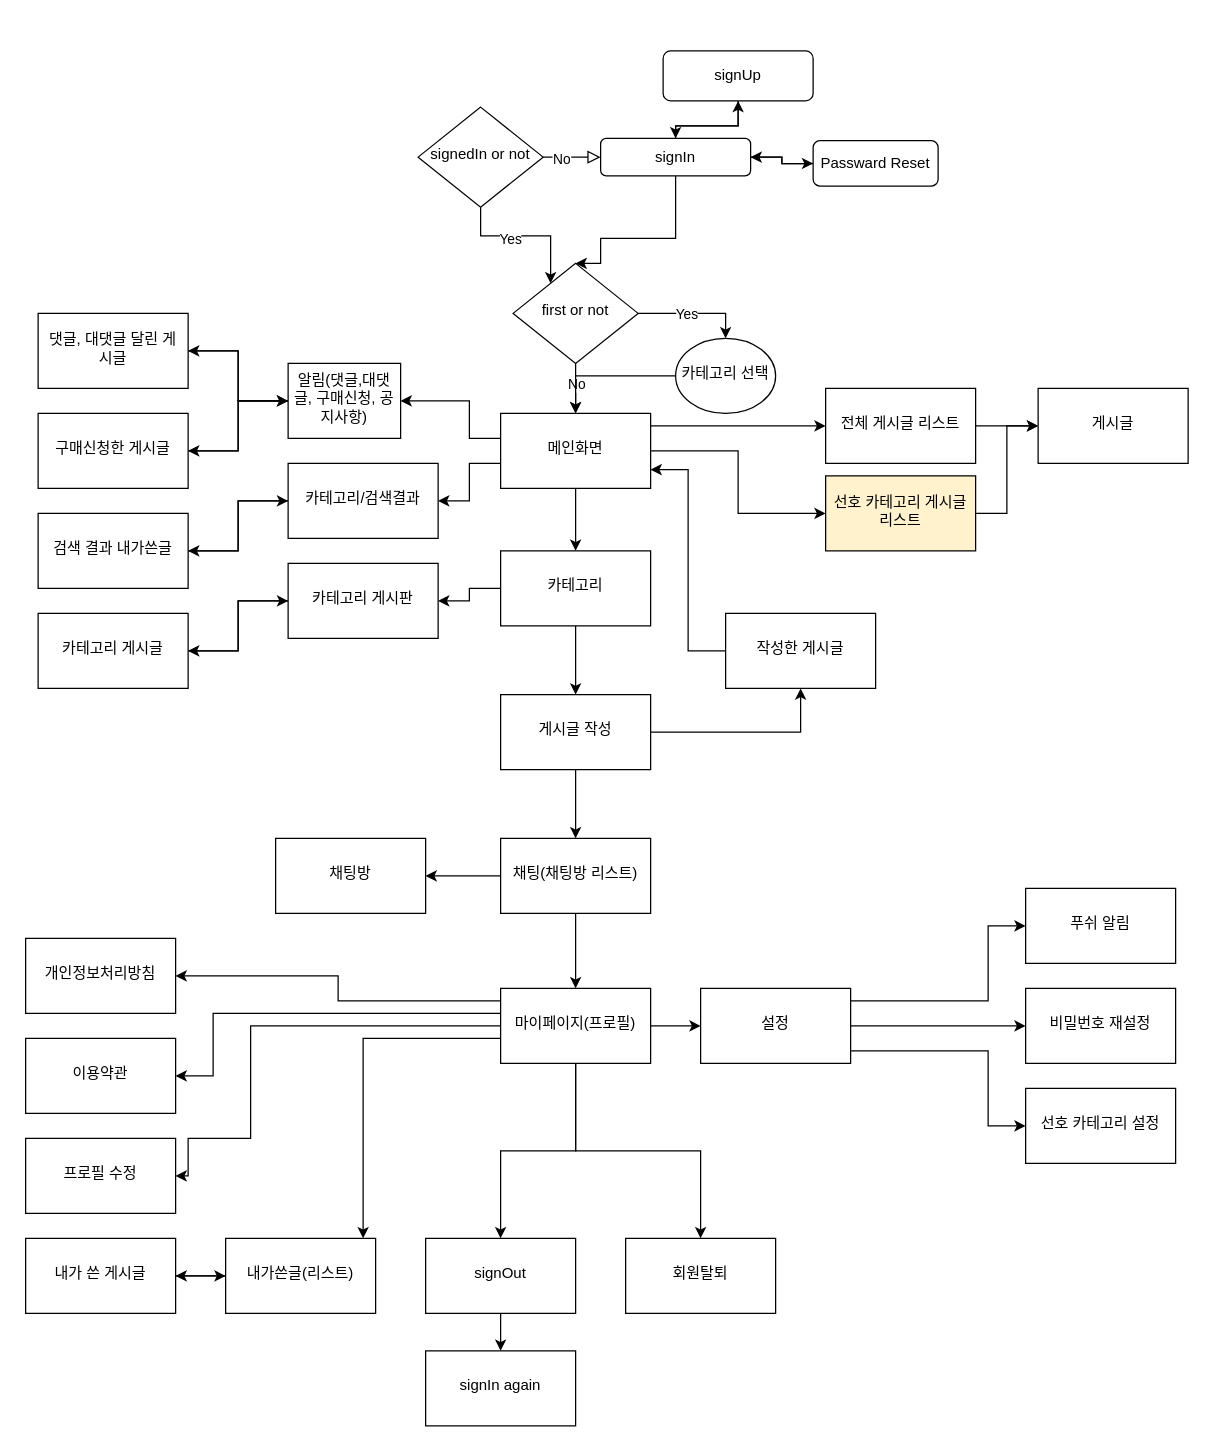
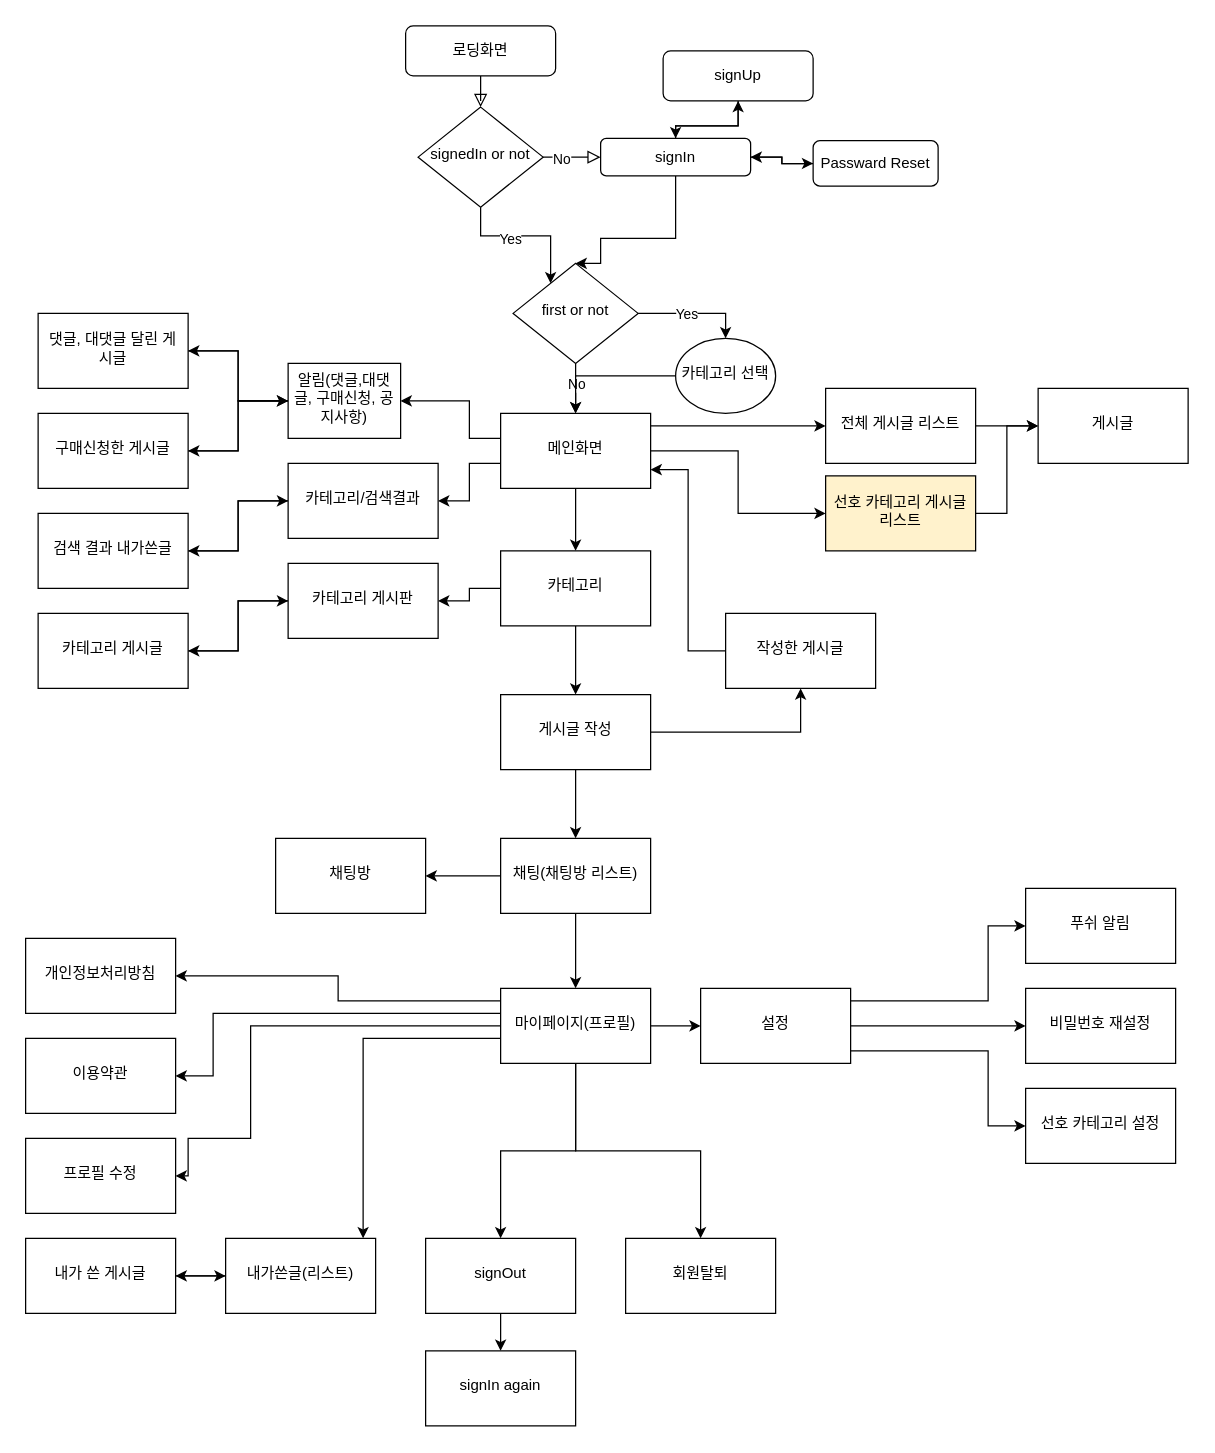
none -> (481, 51)
none -> (481, 99)
